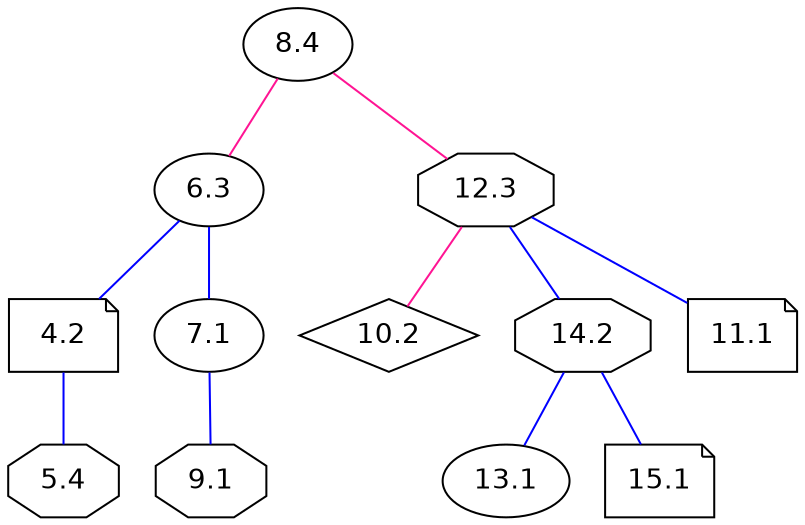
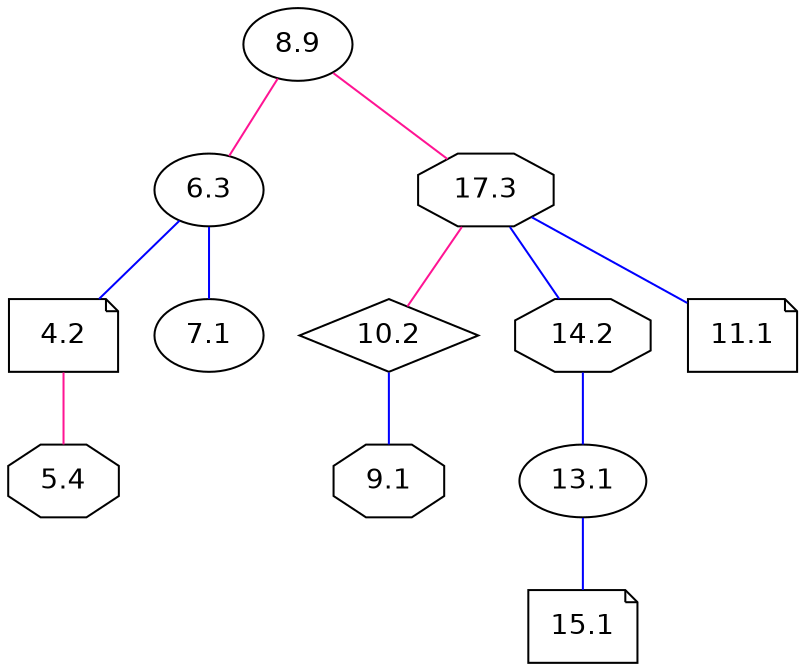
(298, 44) -> (298, 44)
(486, 190) -> (486, 190)
(64, 408) -> (64, 408)
(210, 408) -> (389, 408)
(621, 408) -> (583, 554)
